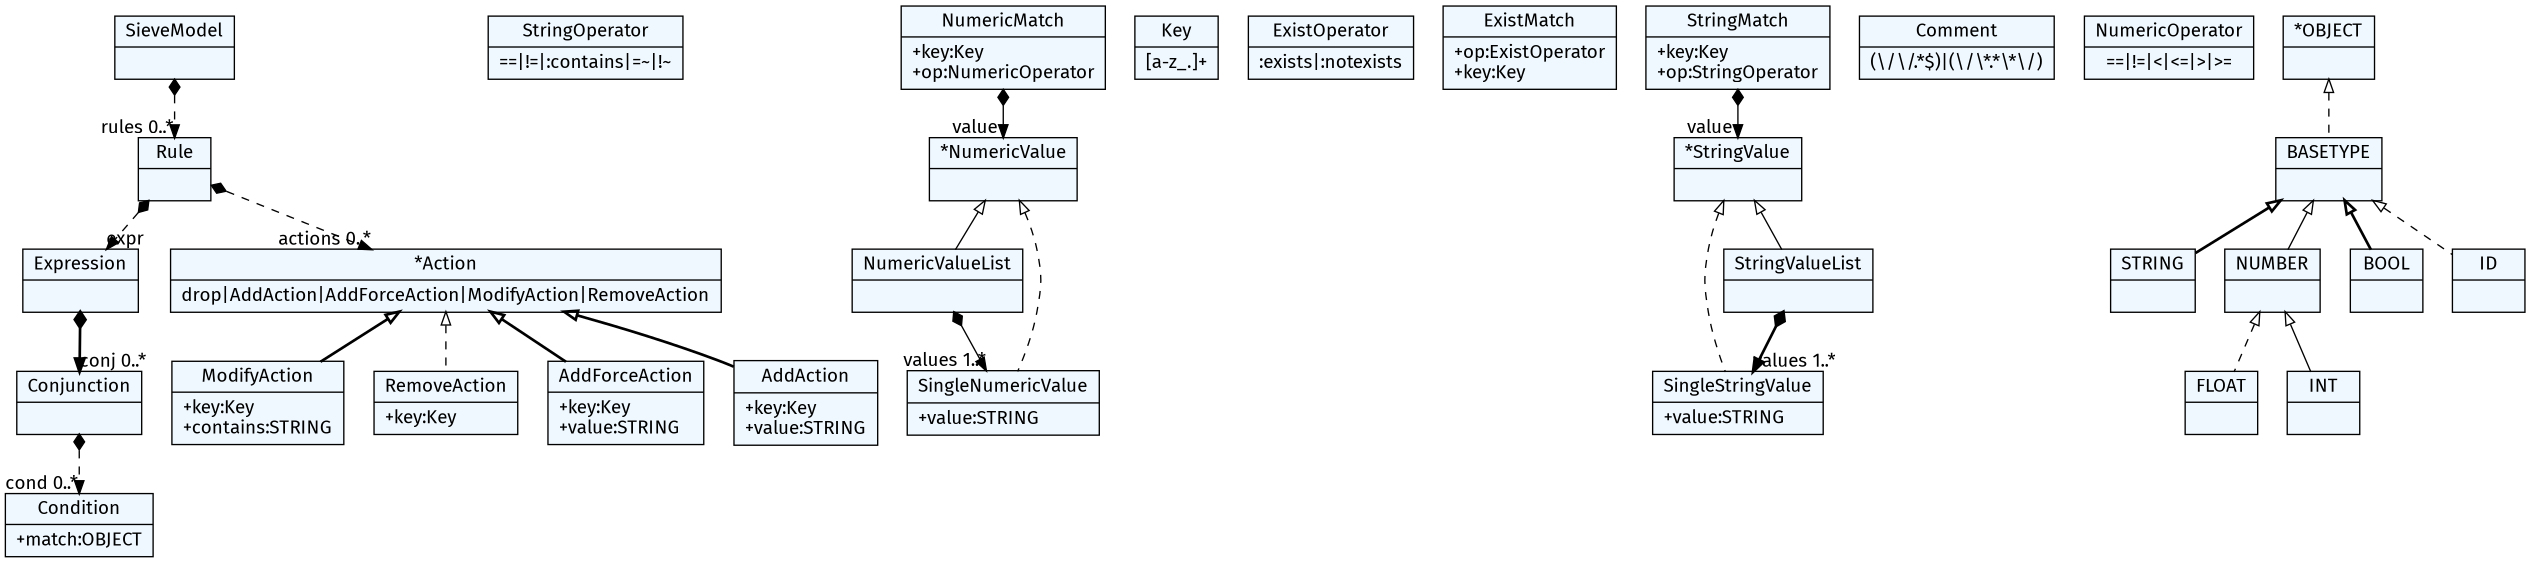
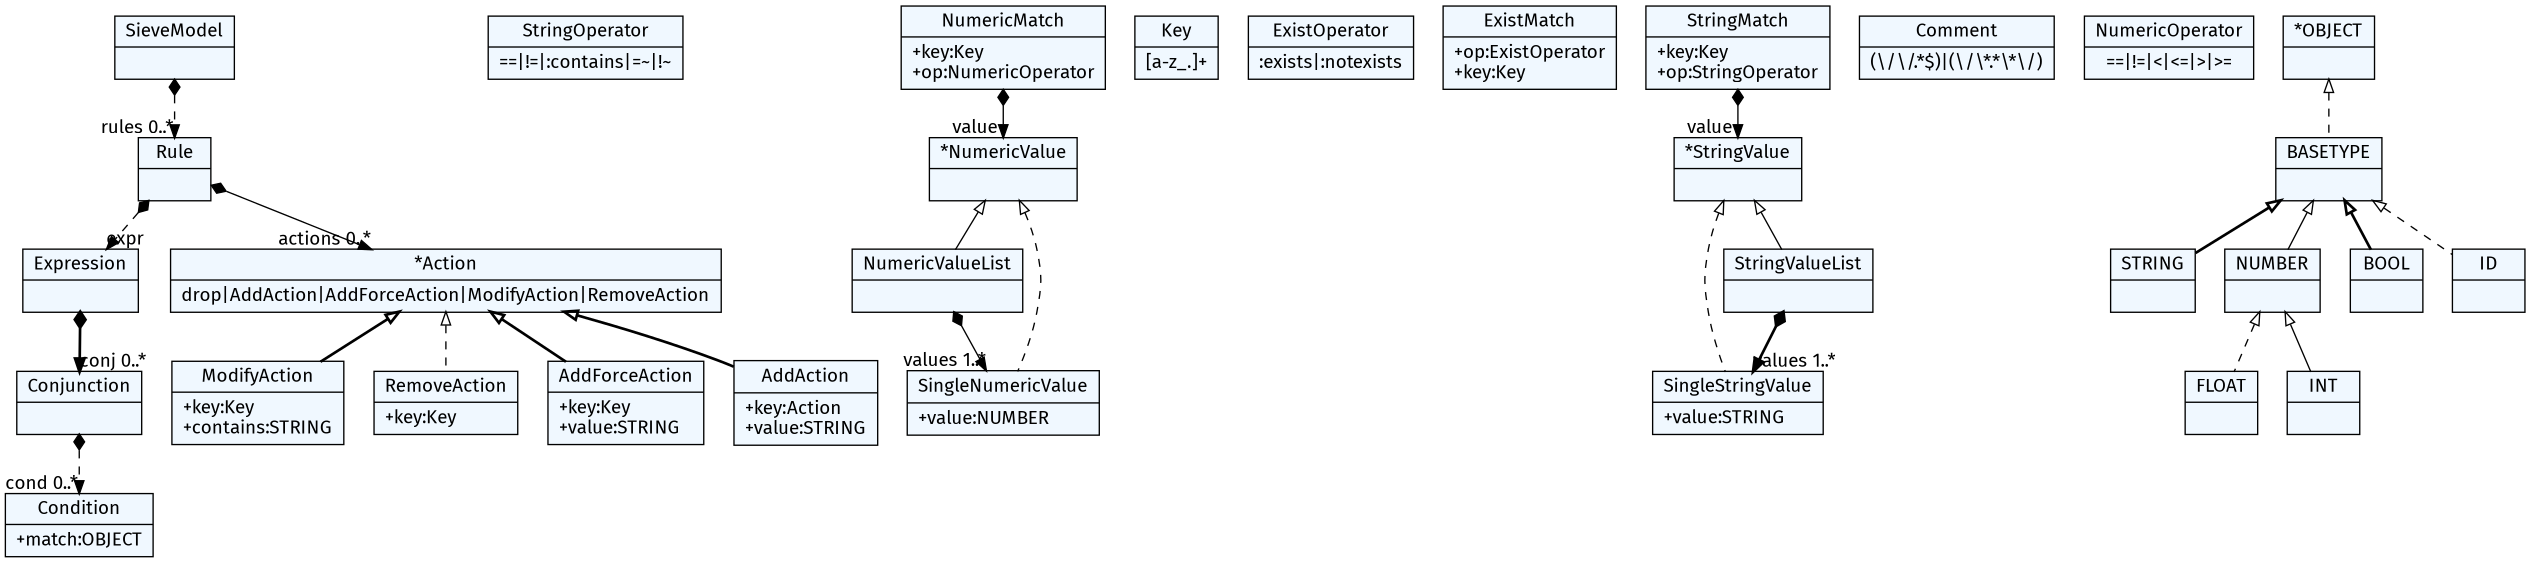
(293, 218) -> (293, 218)
(781, 408) -> (794, 408)
(979, 418) -> (984, 418)
